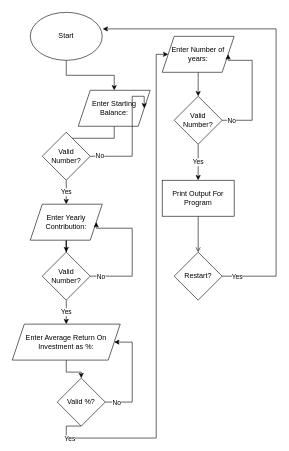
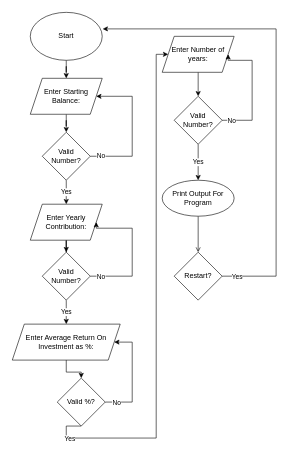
(114, 108) -> (66, 96)
(198, 198) -> (198, 198)
